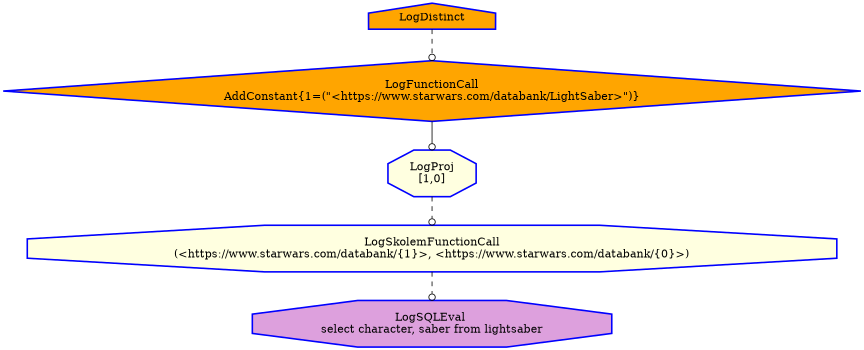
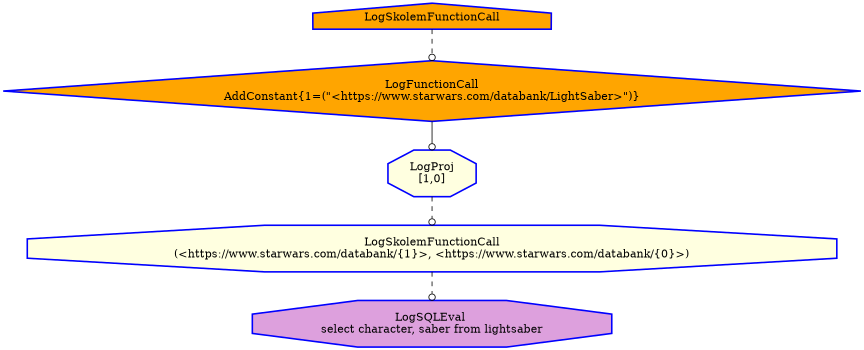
(432, 18) -> (432, 18)
